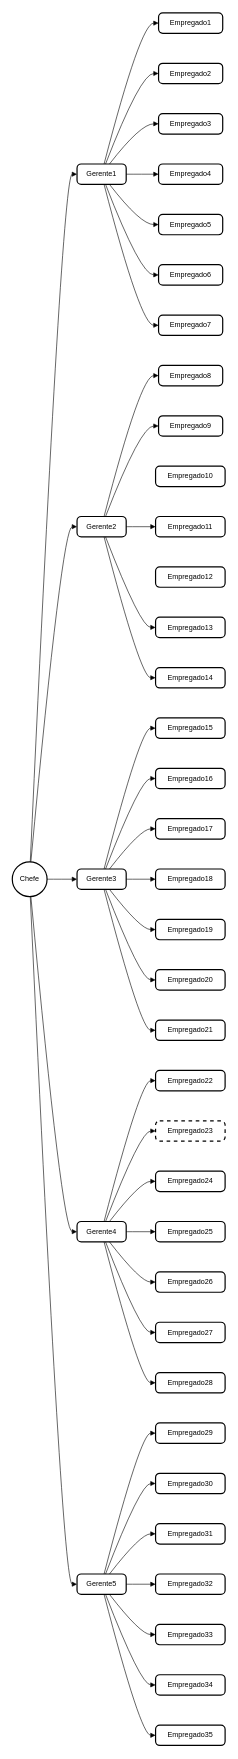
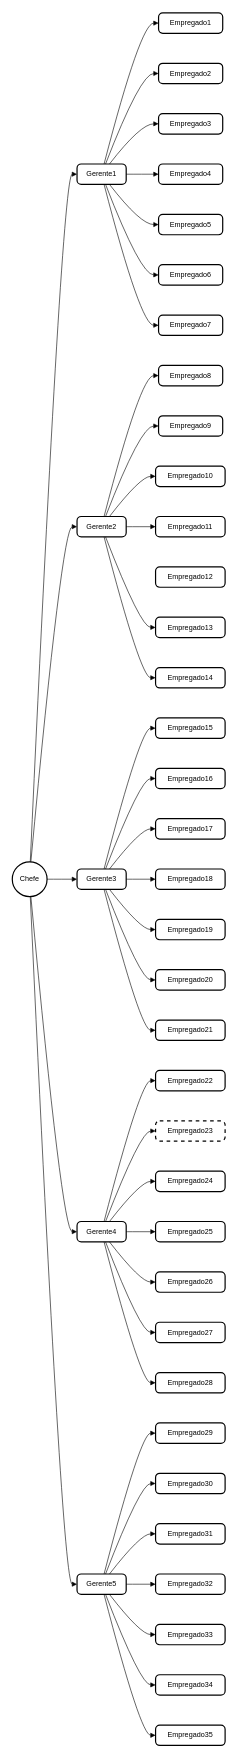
none -> (129, 493)
